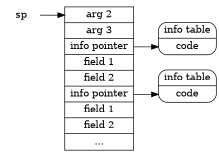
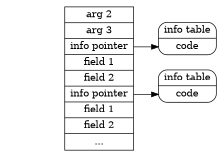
(21, 15) -> none
